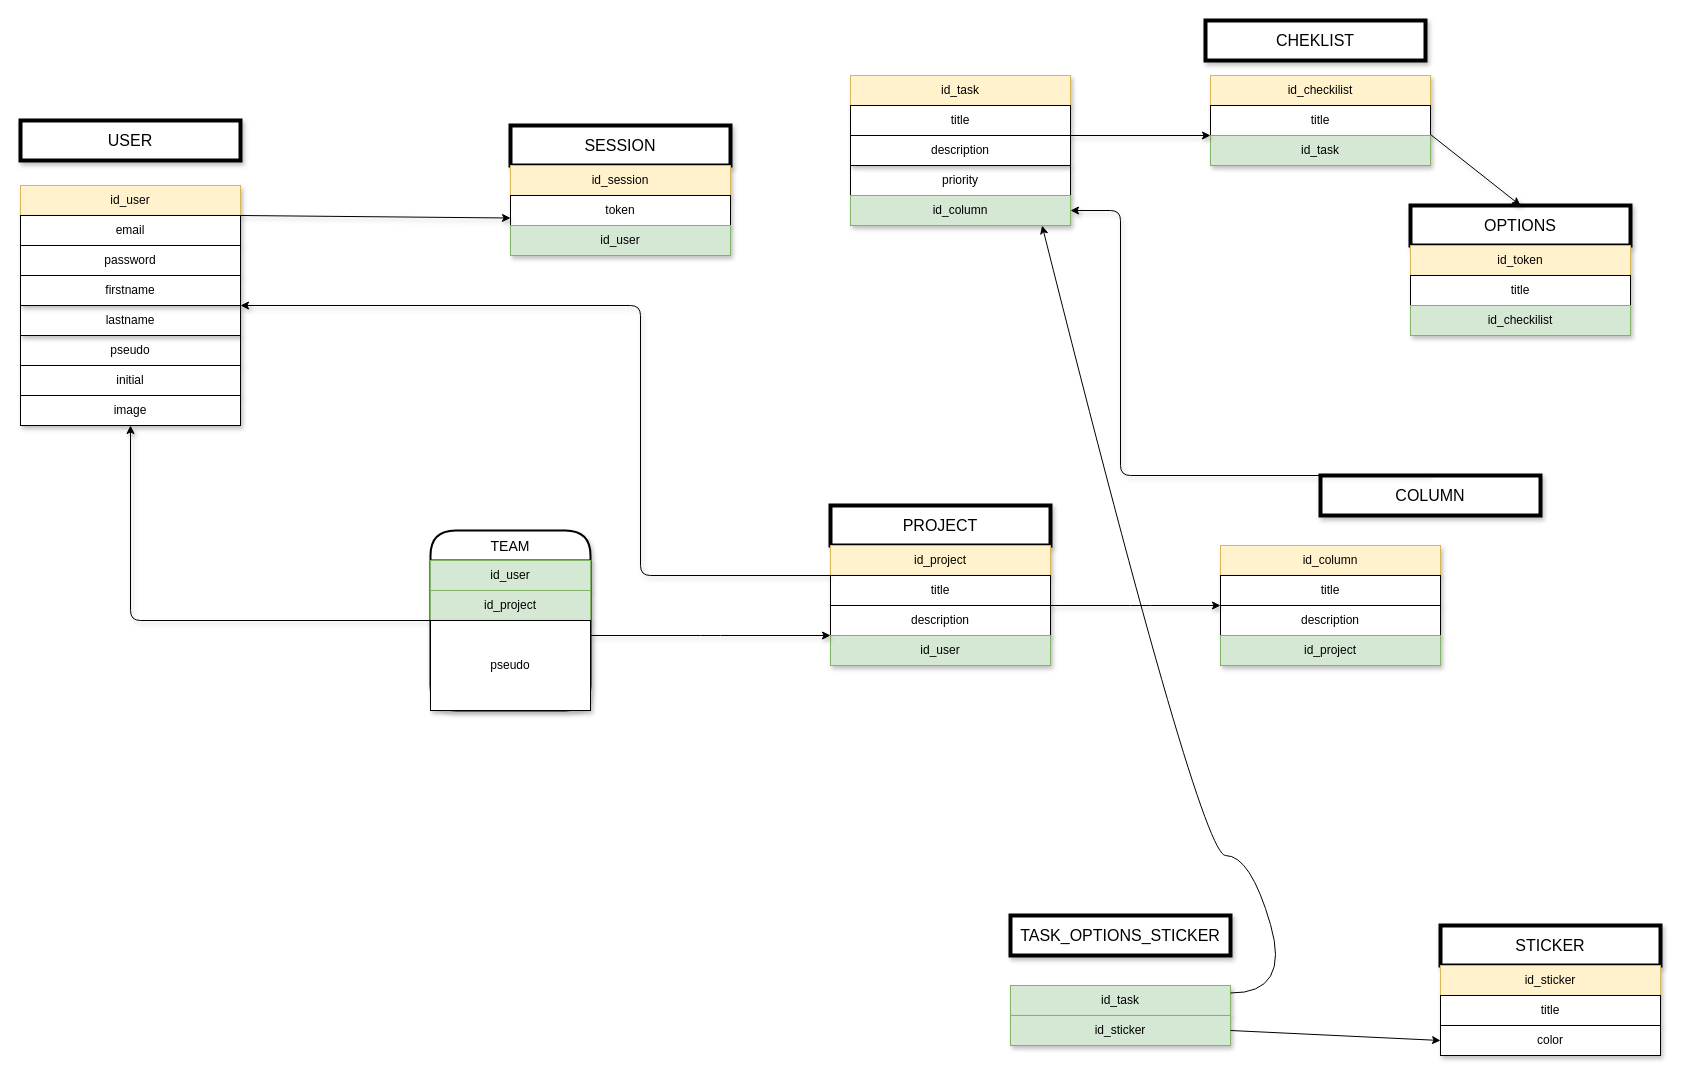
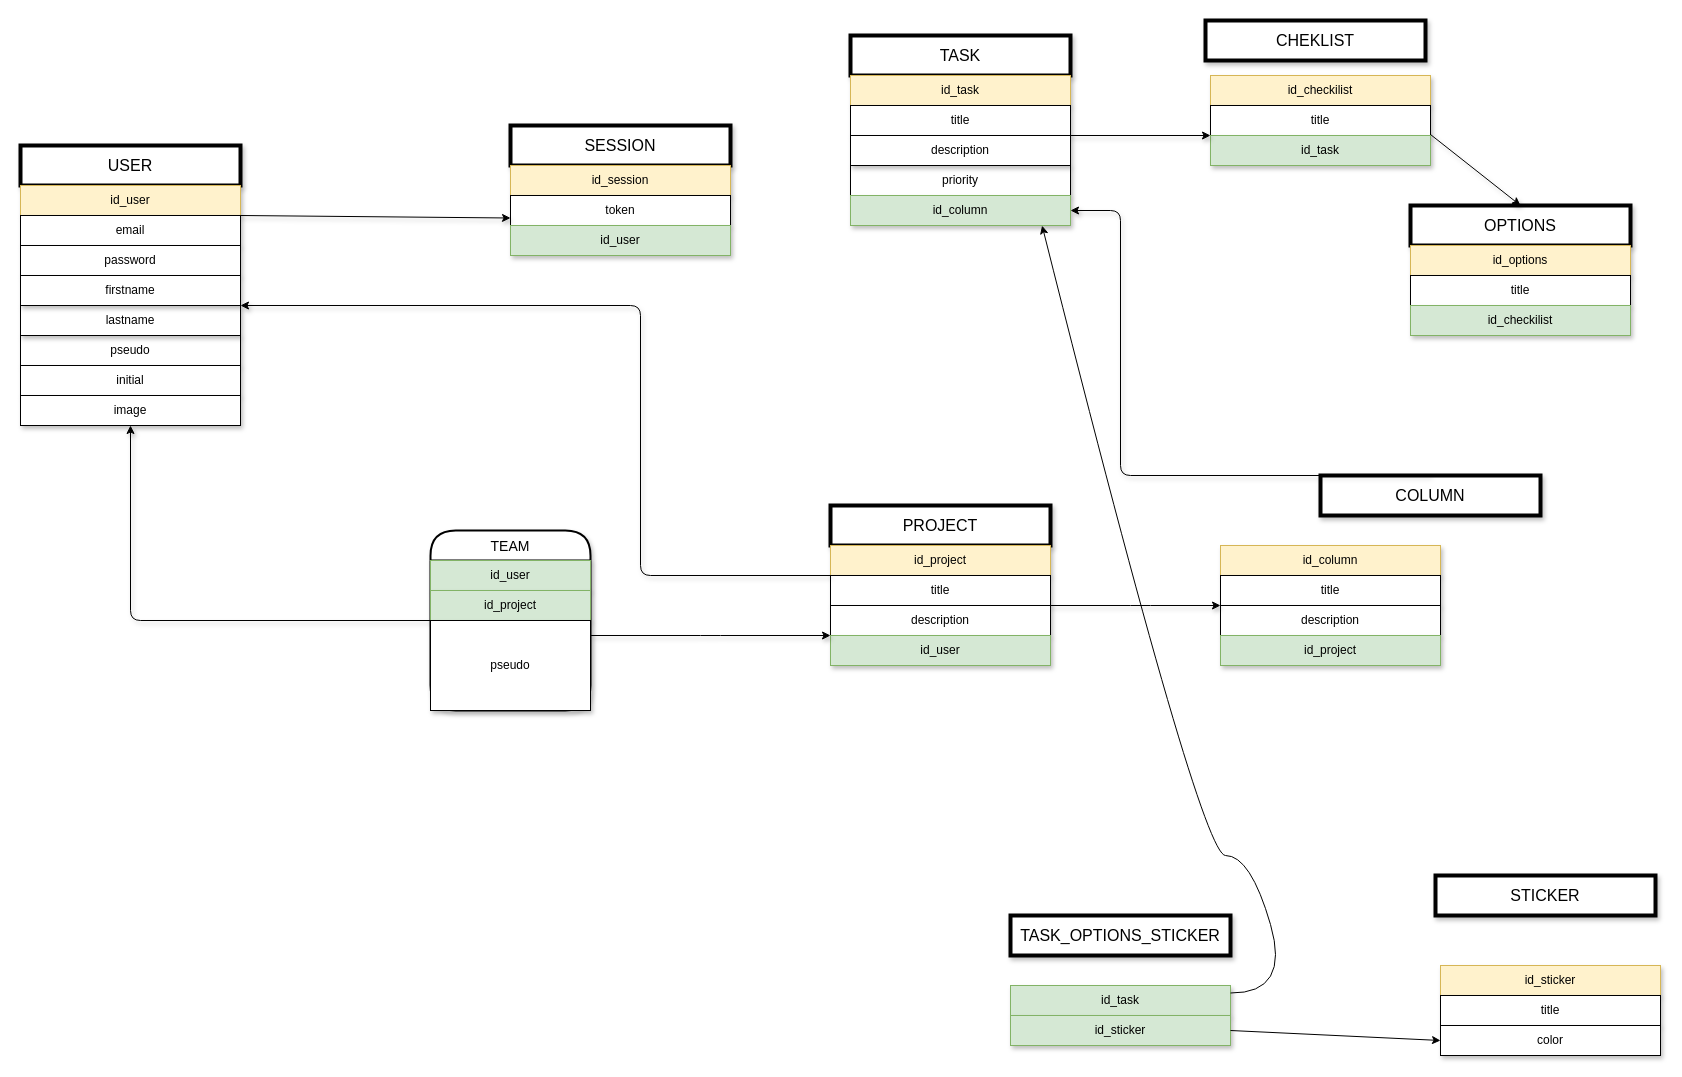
none -> (961, 56)
(131, 141) -> (131, 166)
(1521, 261) -> (1521, 261)
(1551, 946) -> (1546, 896)
